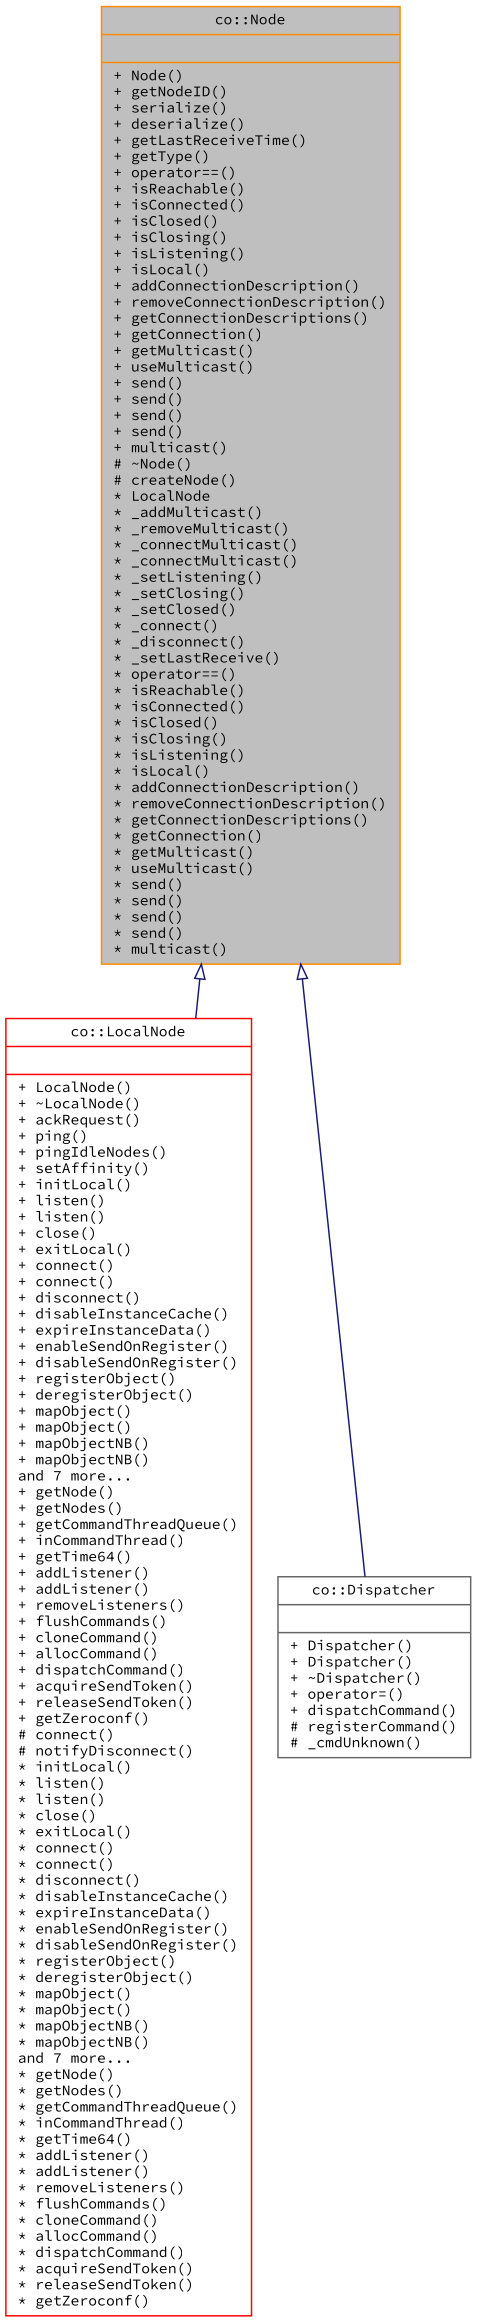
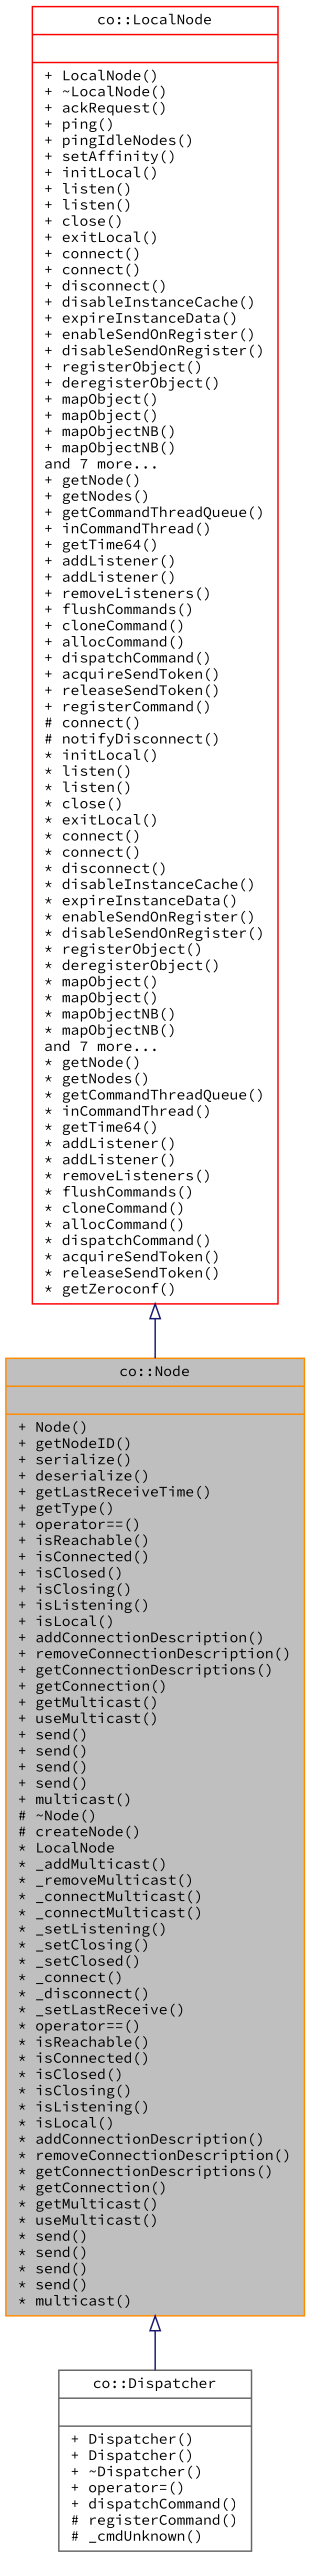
(198, 999) -> (155, 1339)
(85, 1719) -> (129, 707)
